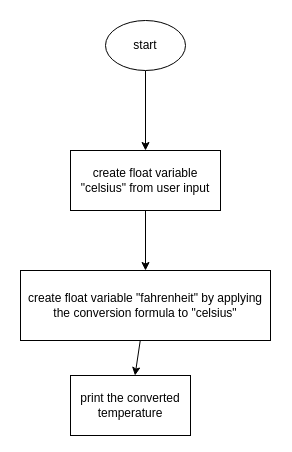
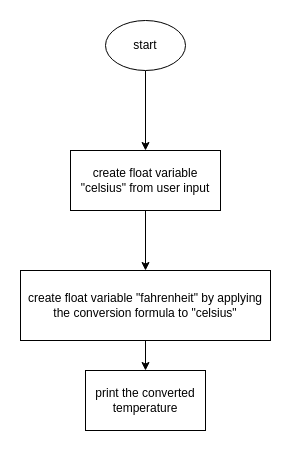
(131, 406) -> (146, 401)
